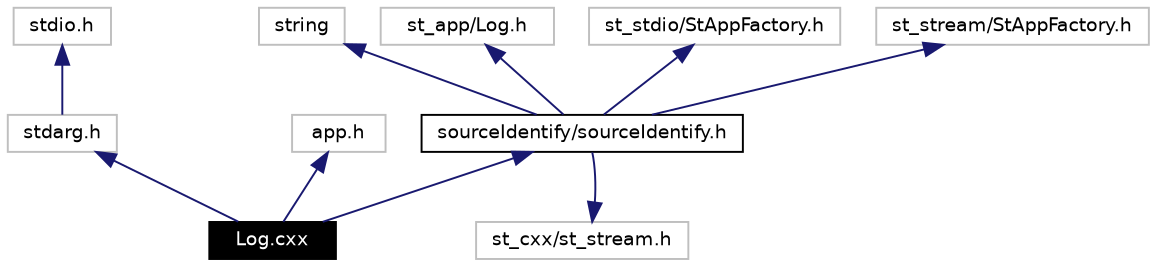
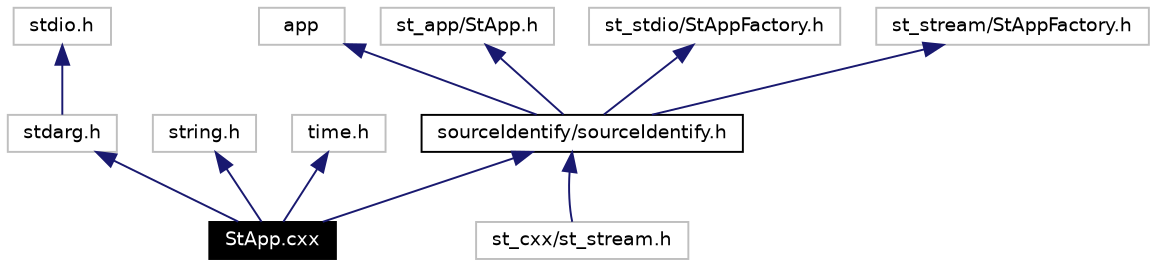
(302, 26) -> (302, 26)
(467, 26) -> (467, 26)
none -> (204, 133)
(339, 133) -> (339, 133)
(595, 177) -> (569, 197)
(273, 240) -> (273, 240)
